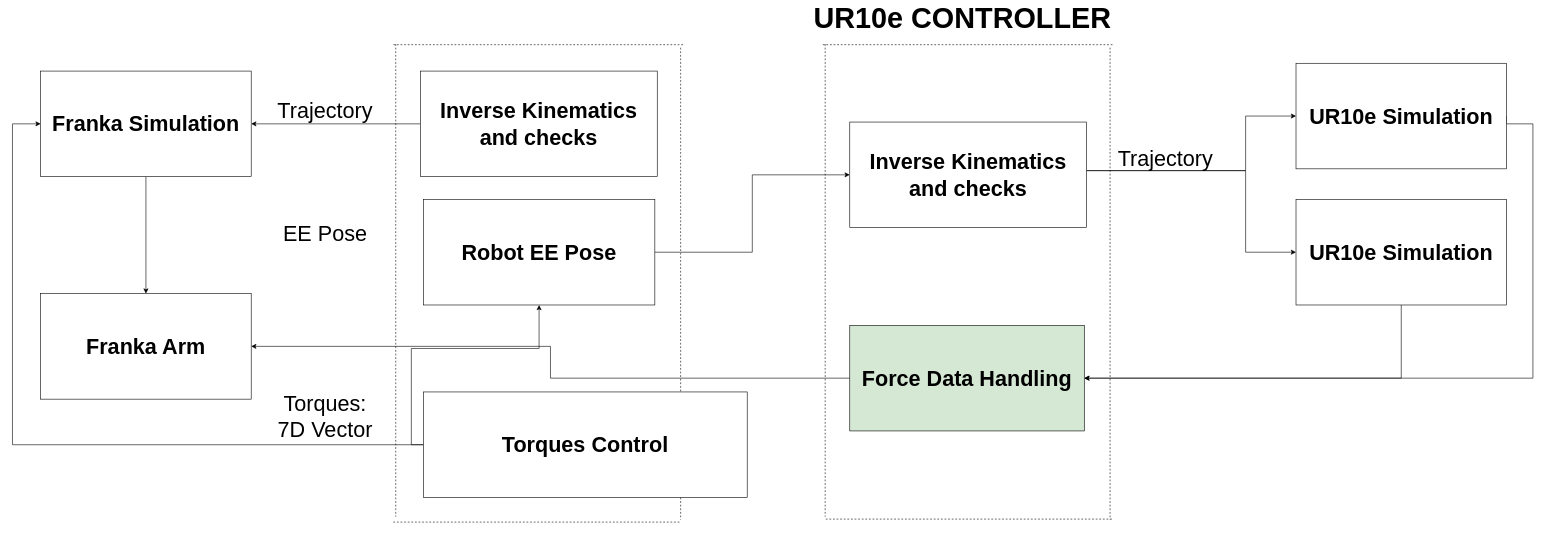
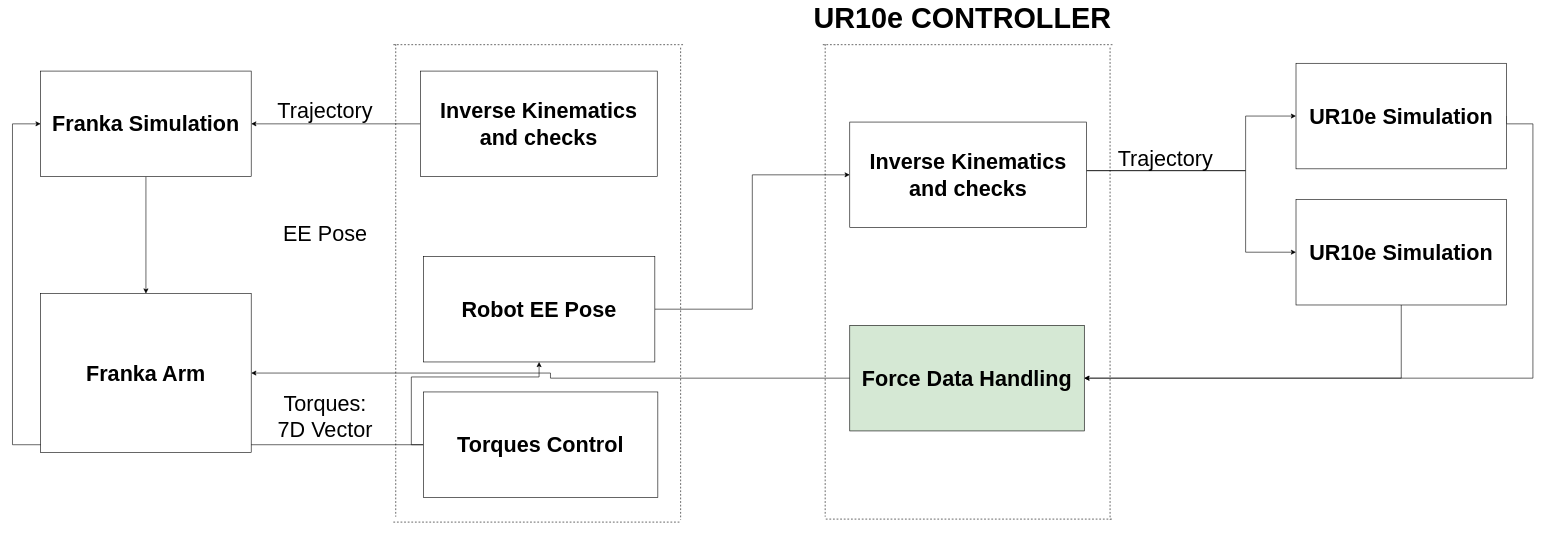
(539, 252) -> (539, 309)
(146, 347) -> (146, 373)
(585, 445) -> (541, 445)
